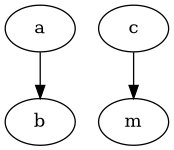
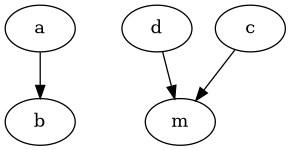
none -> (157, 29)
